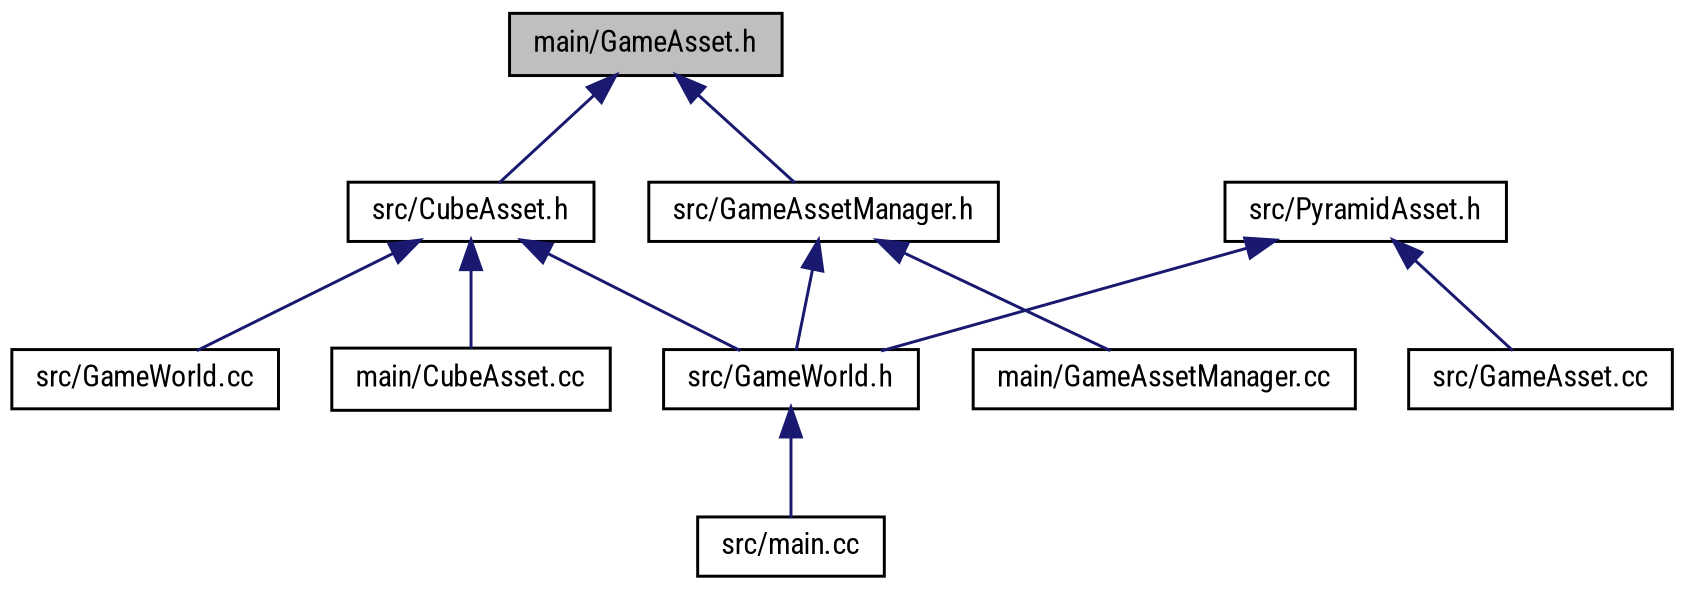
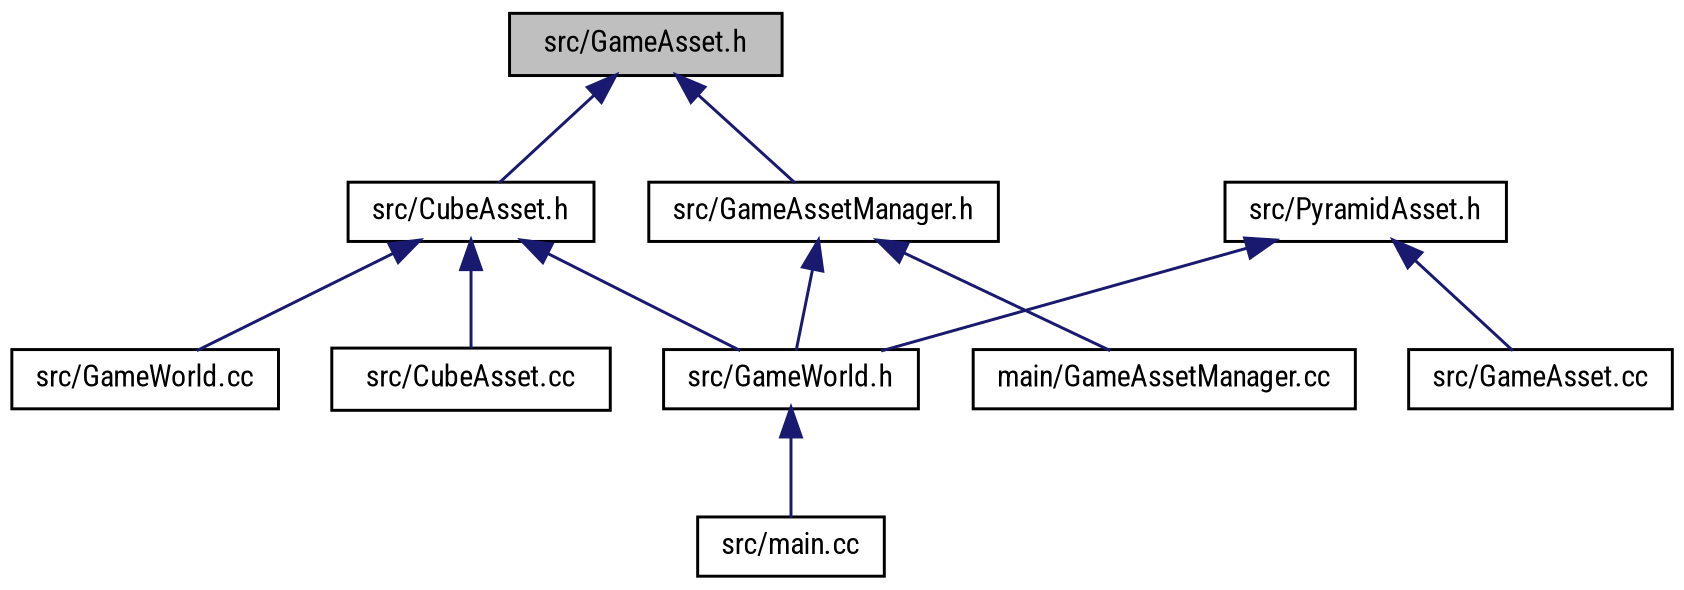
(646, 44) -> (646, 44)
(471, 379) -> (471, 379)
